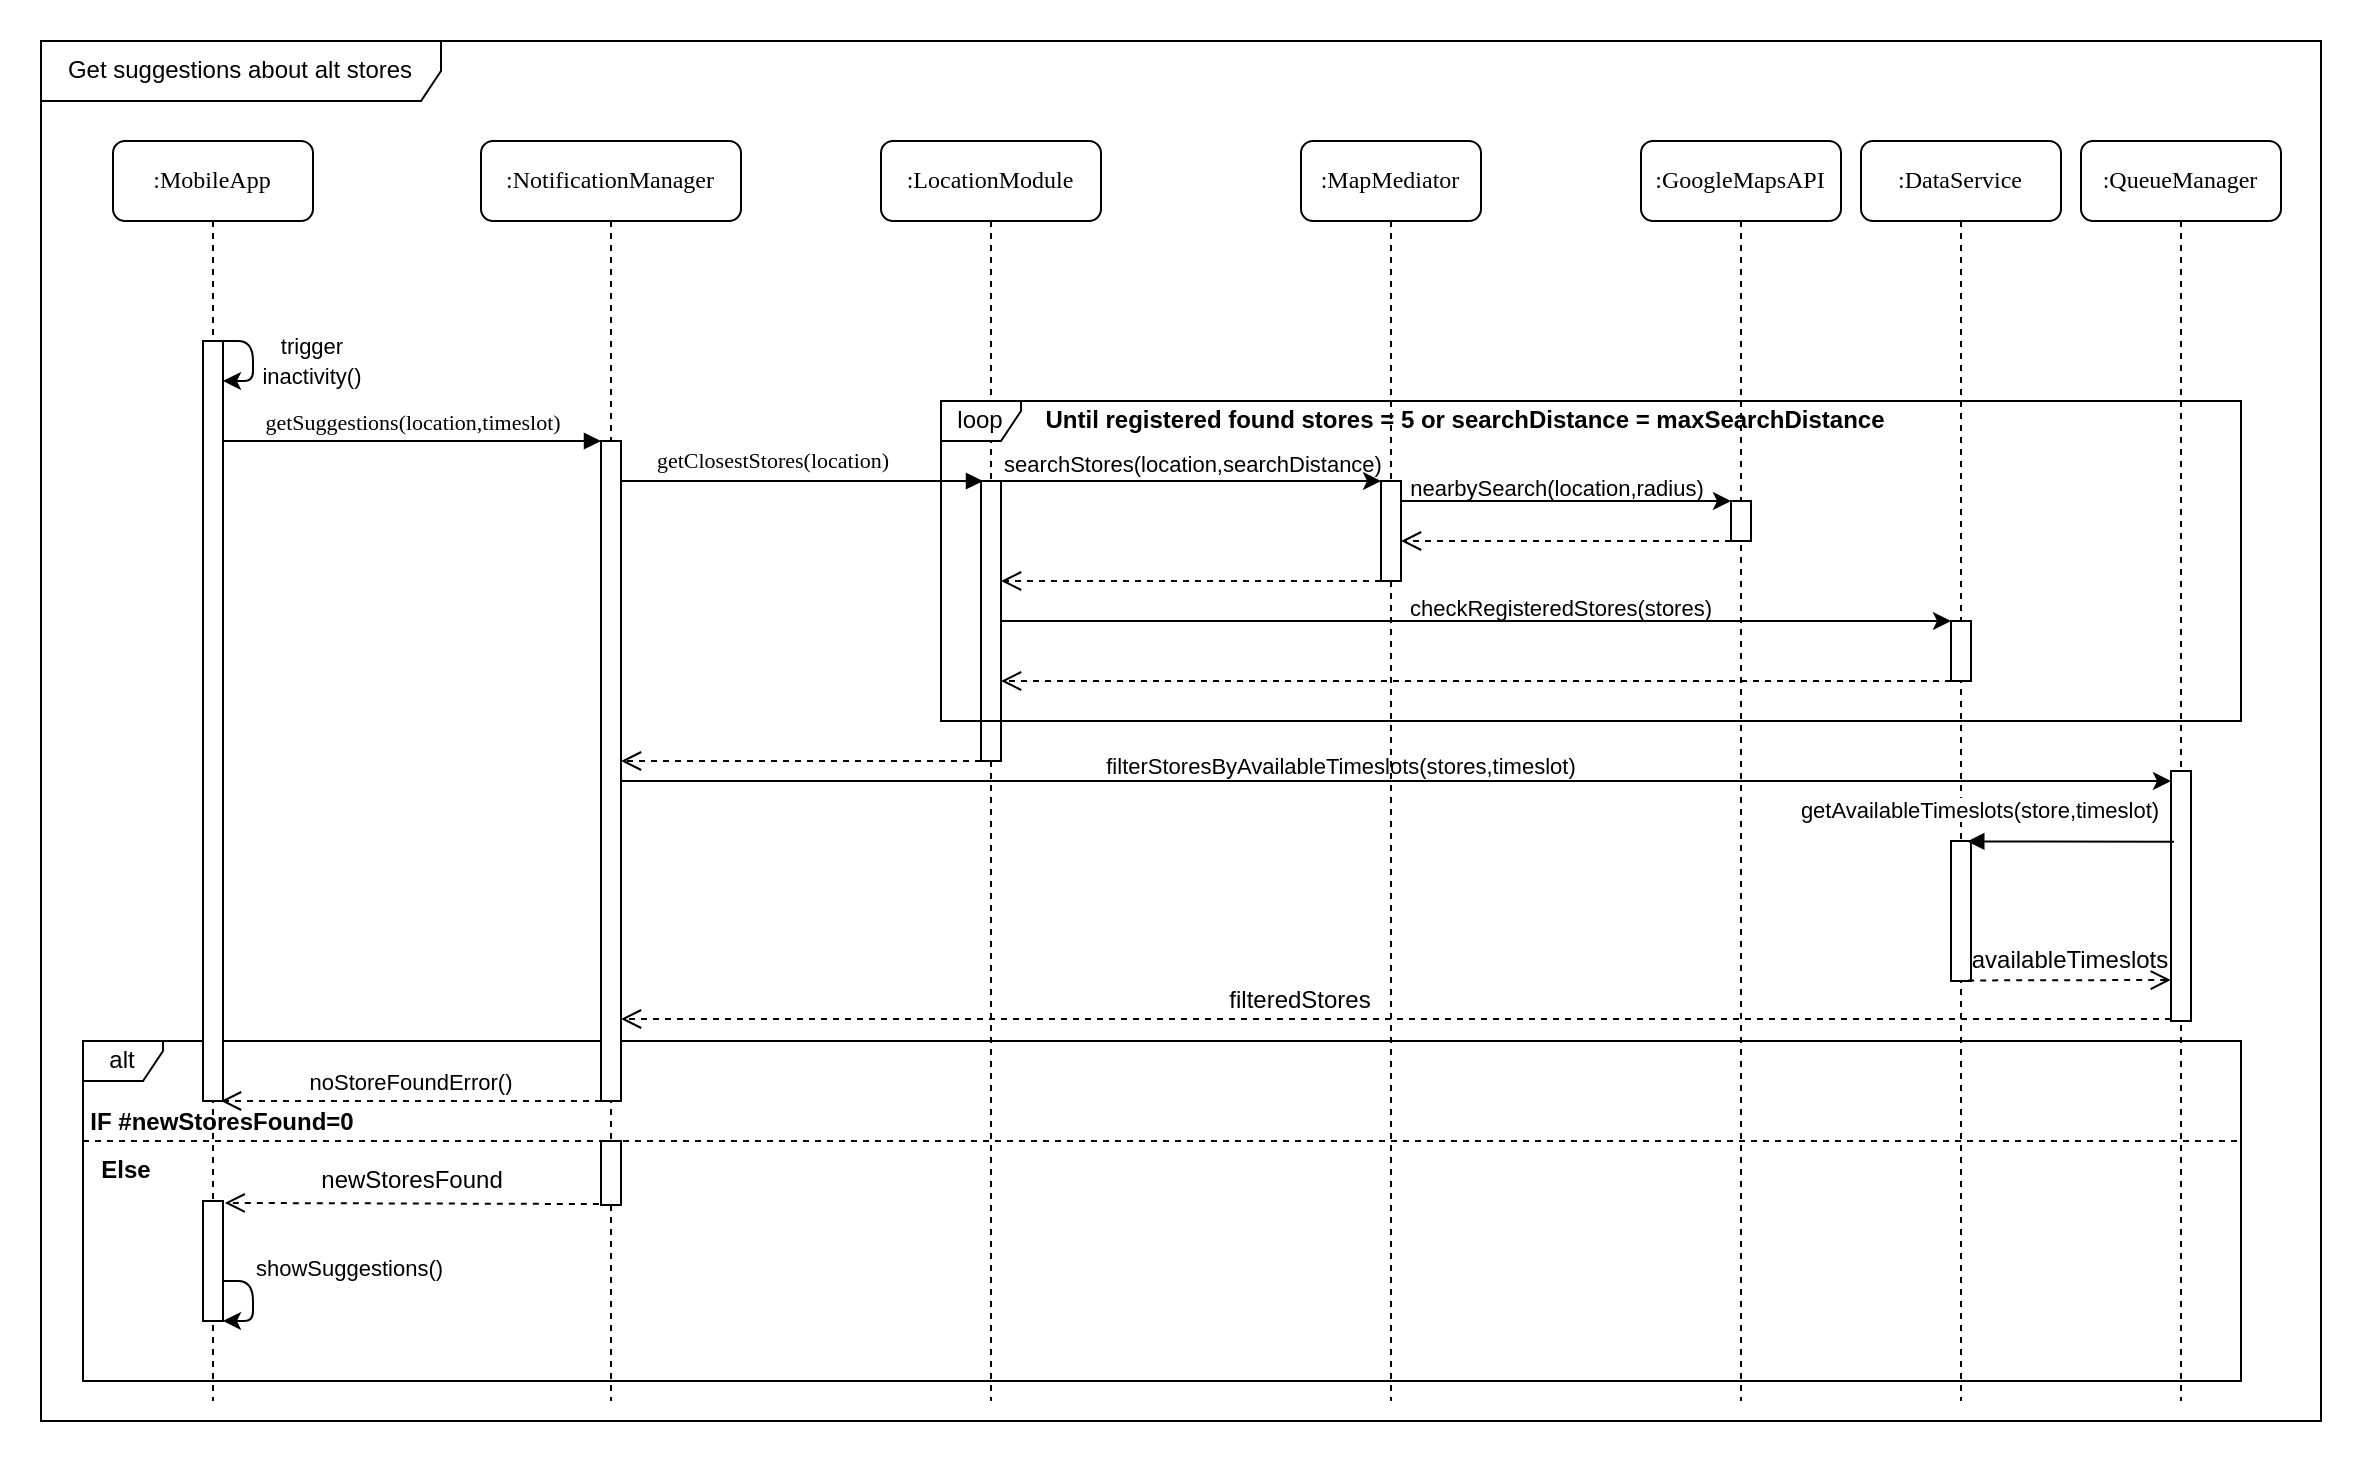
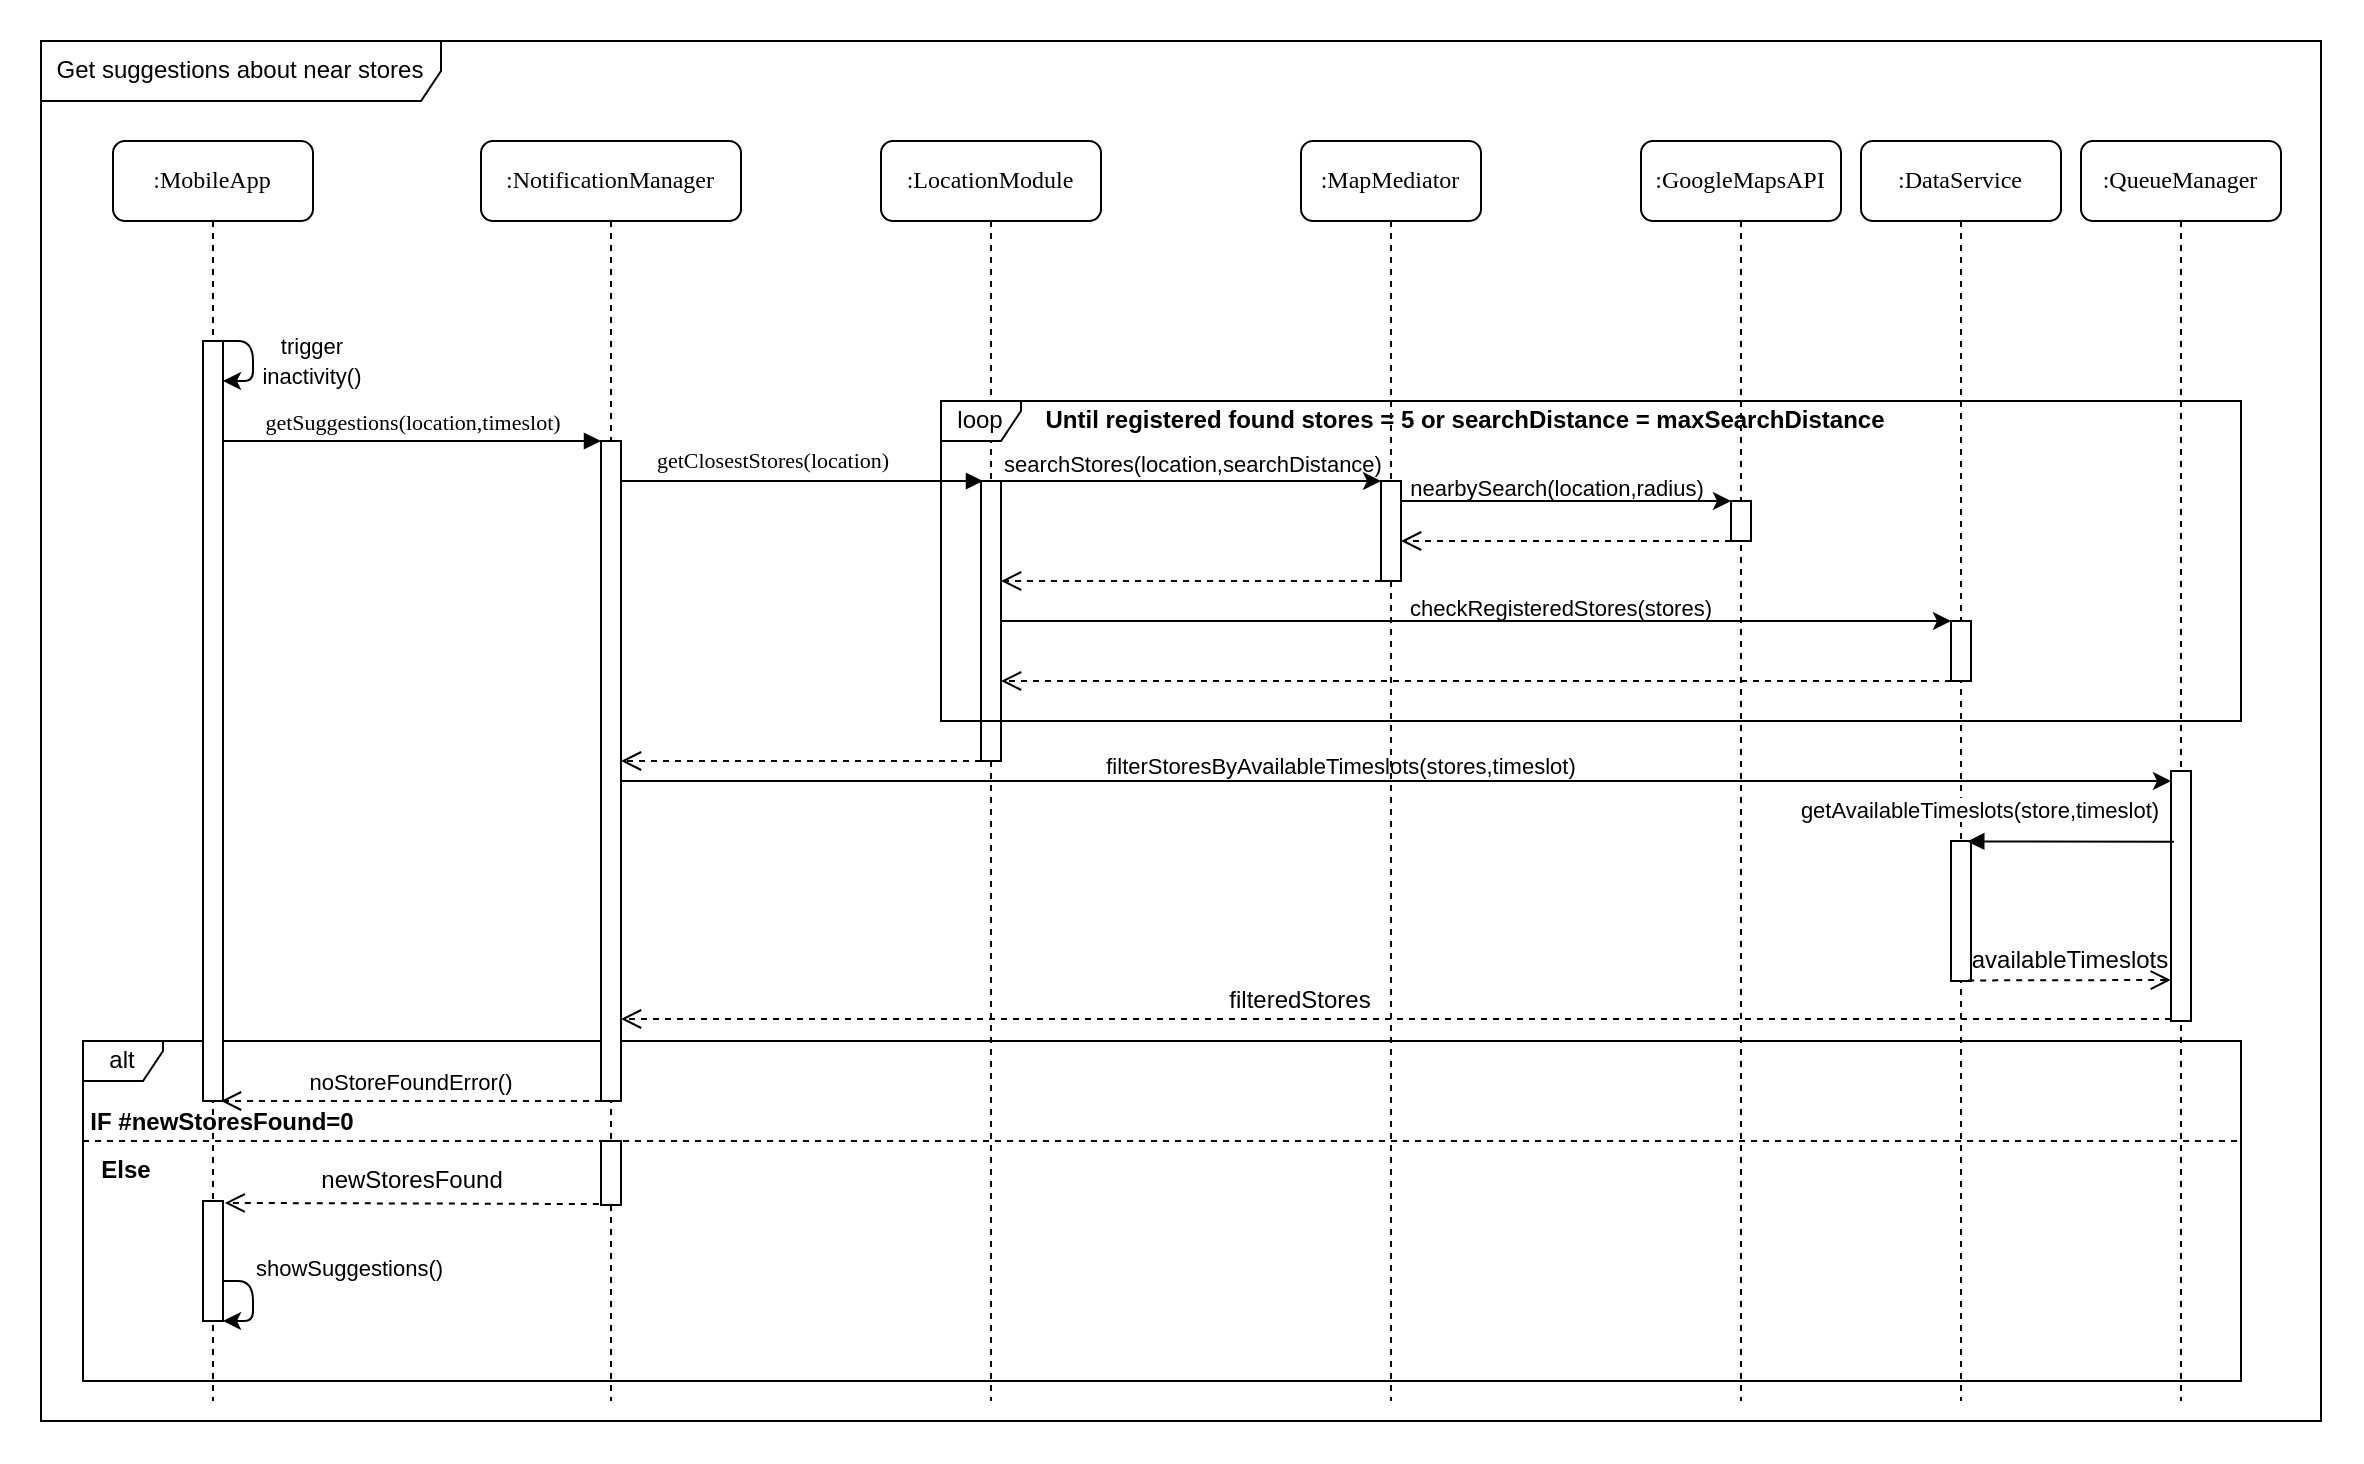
(241, 71) -> (241, 71)
